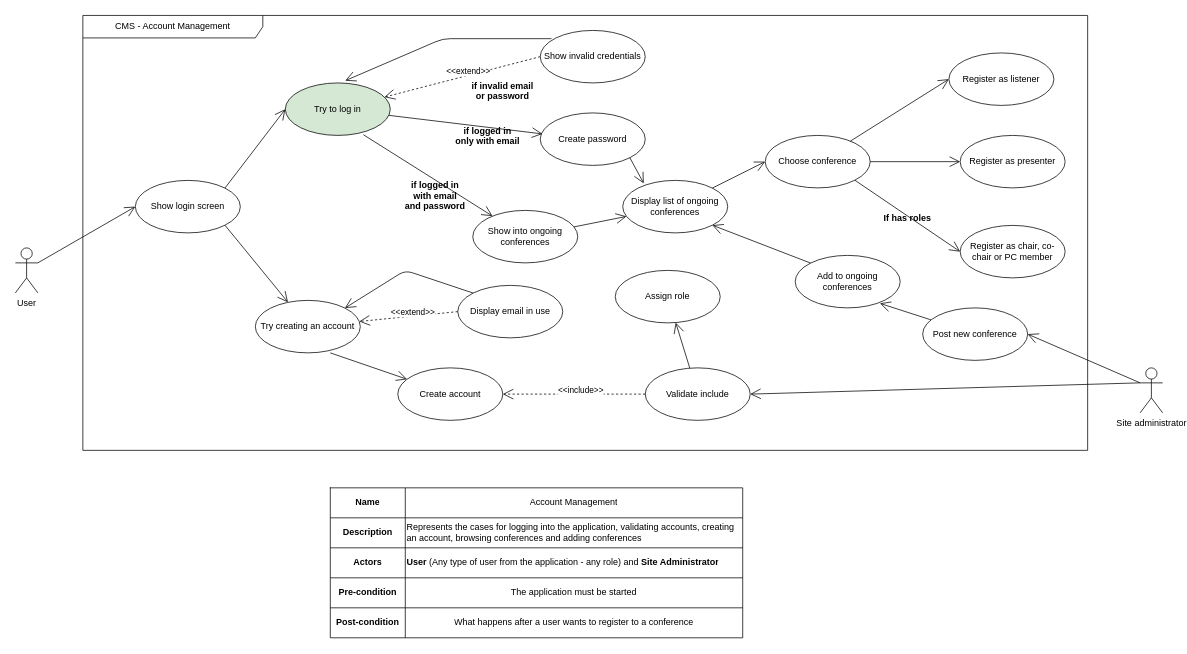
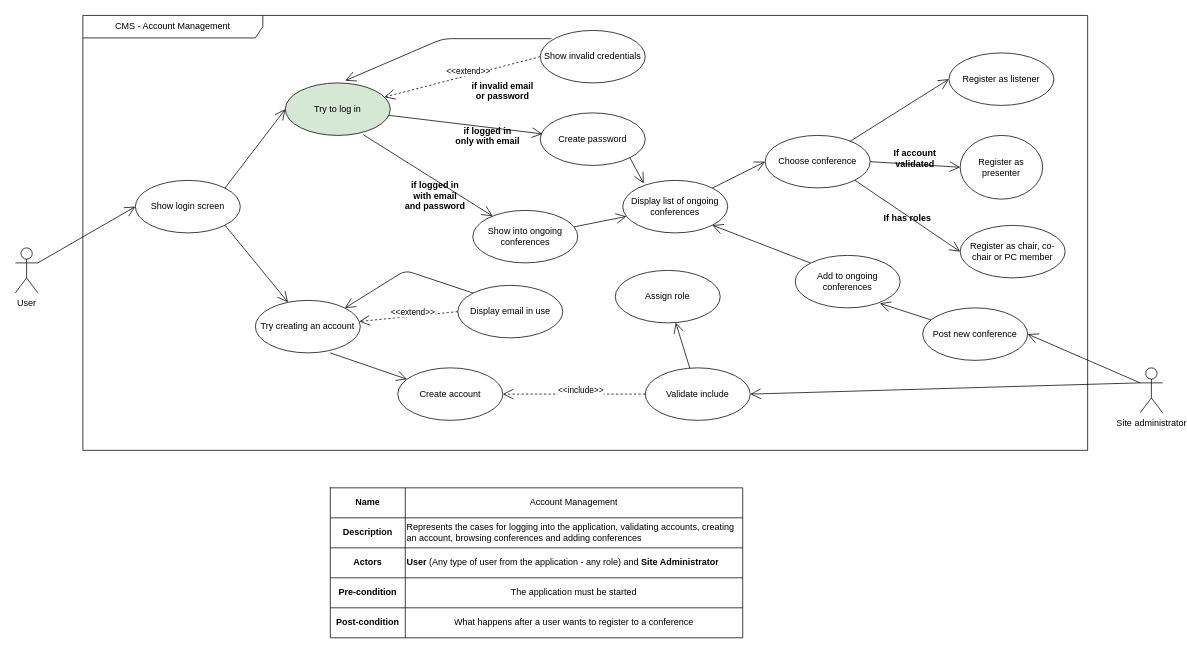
none -> (915, 158)
(1013, 162) -> (1002, 167)
